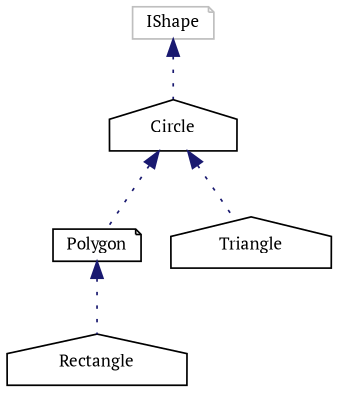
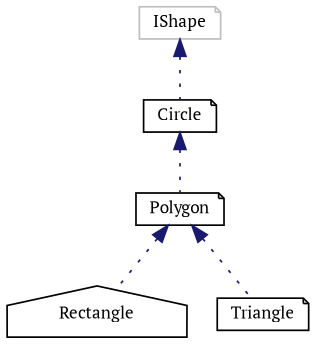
(173, 128) -> (180, 116)
(217, 193) -> (227, 268)
(251, 245) -> (263, 314)
